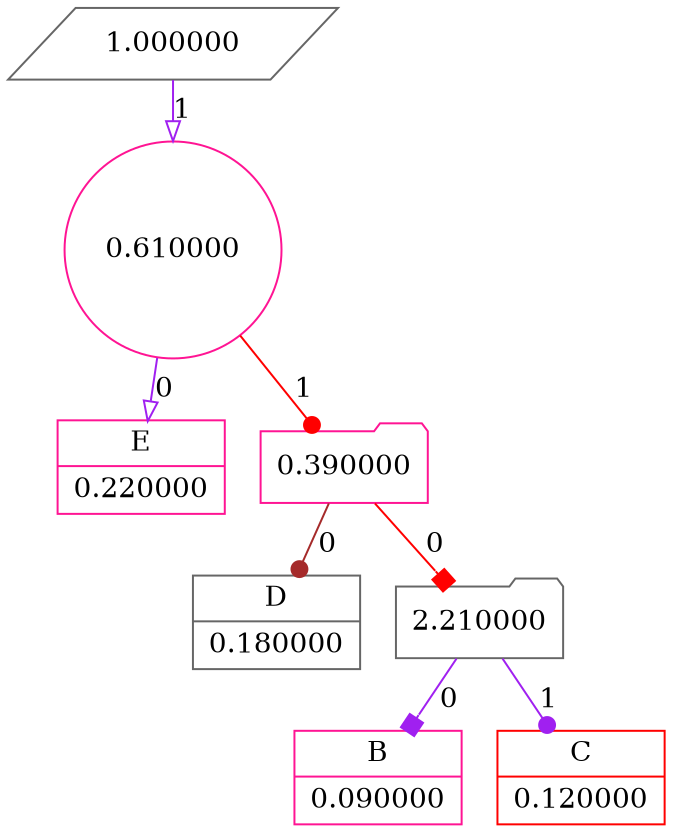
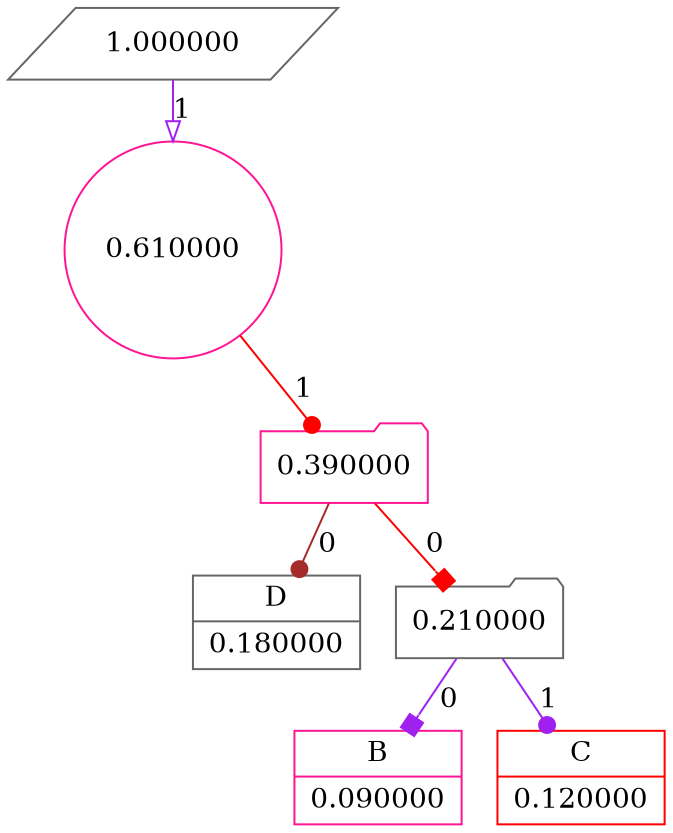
(141, 467) -> none
(480, 622) -> (480, 622)
